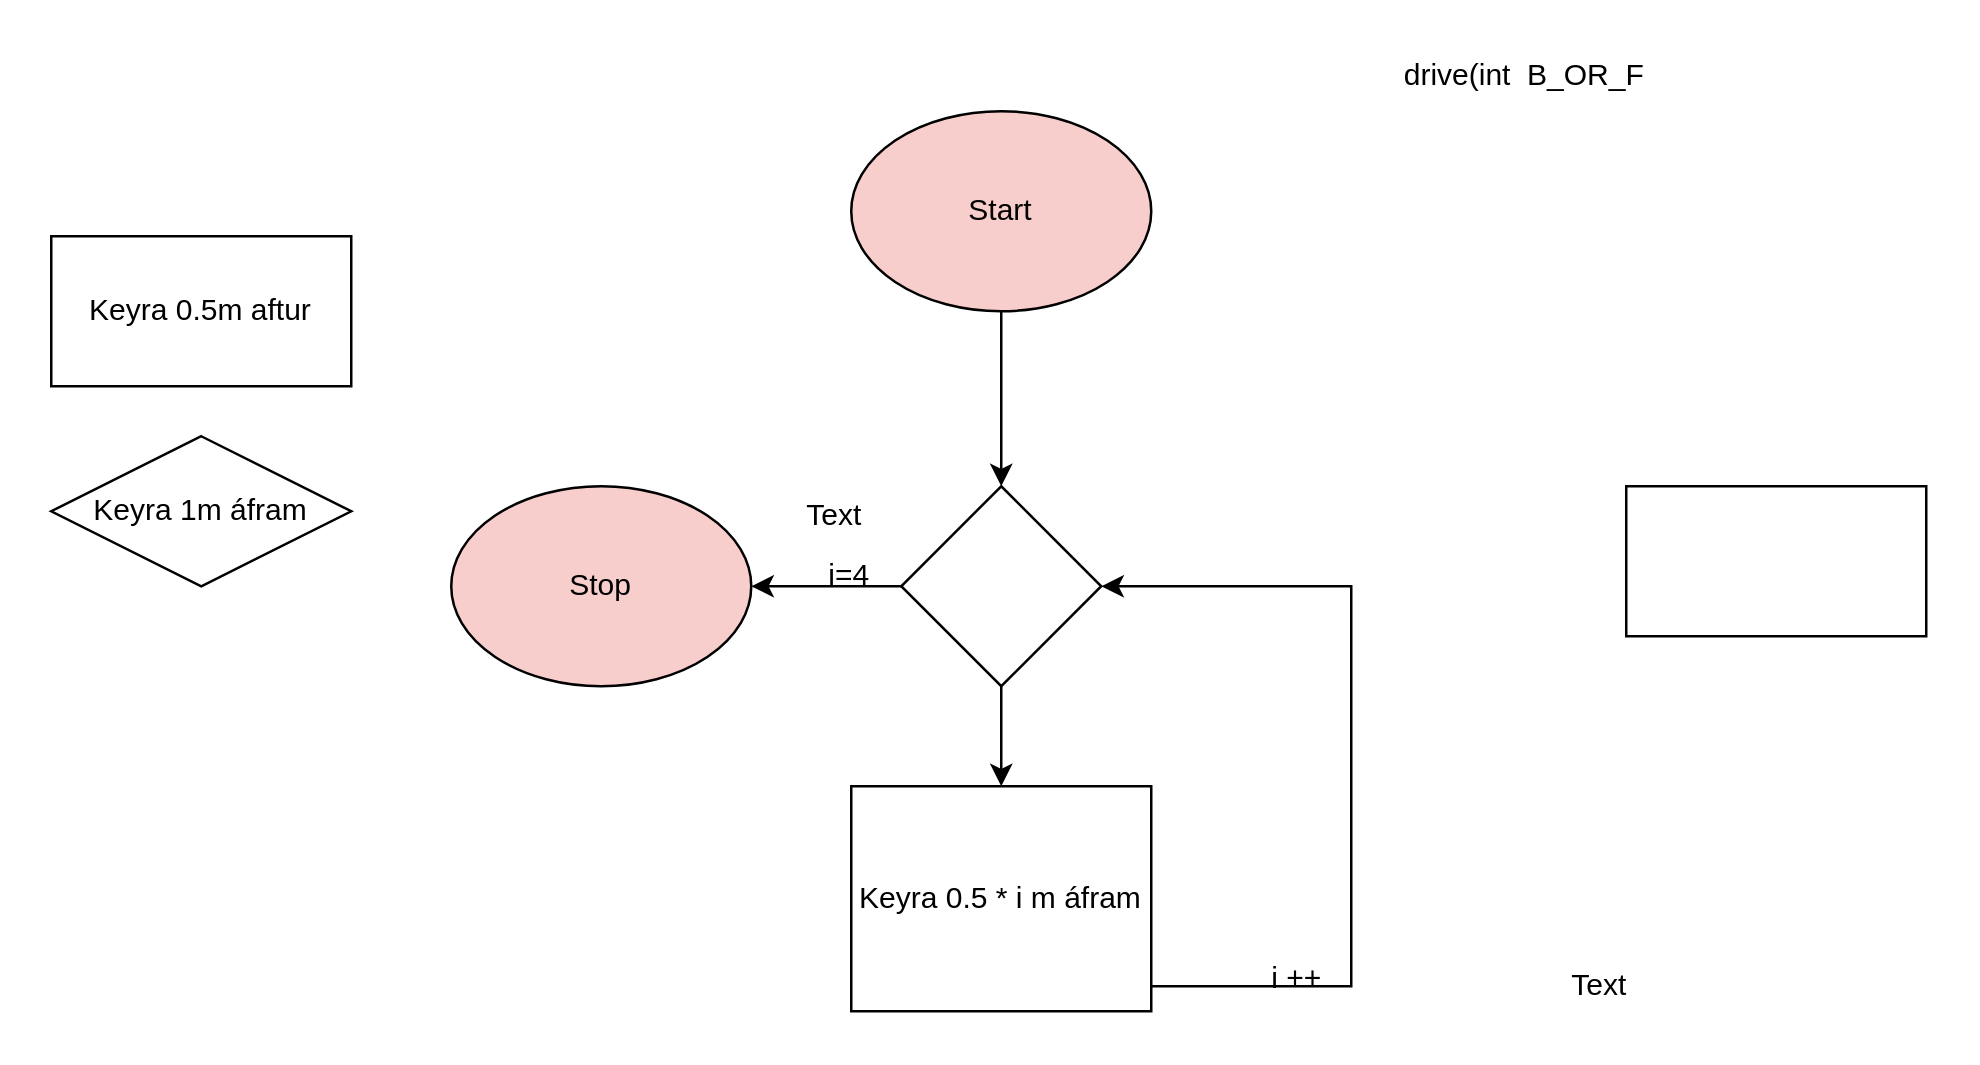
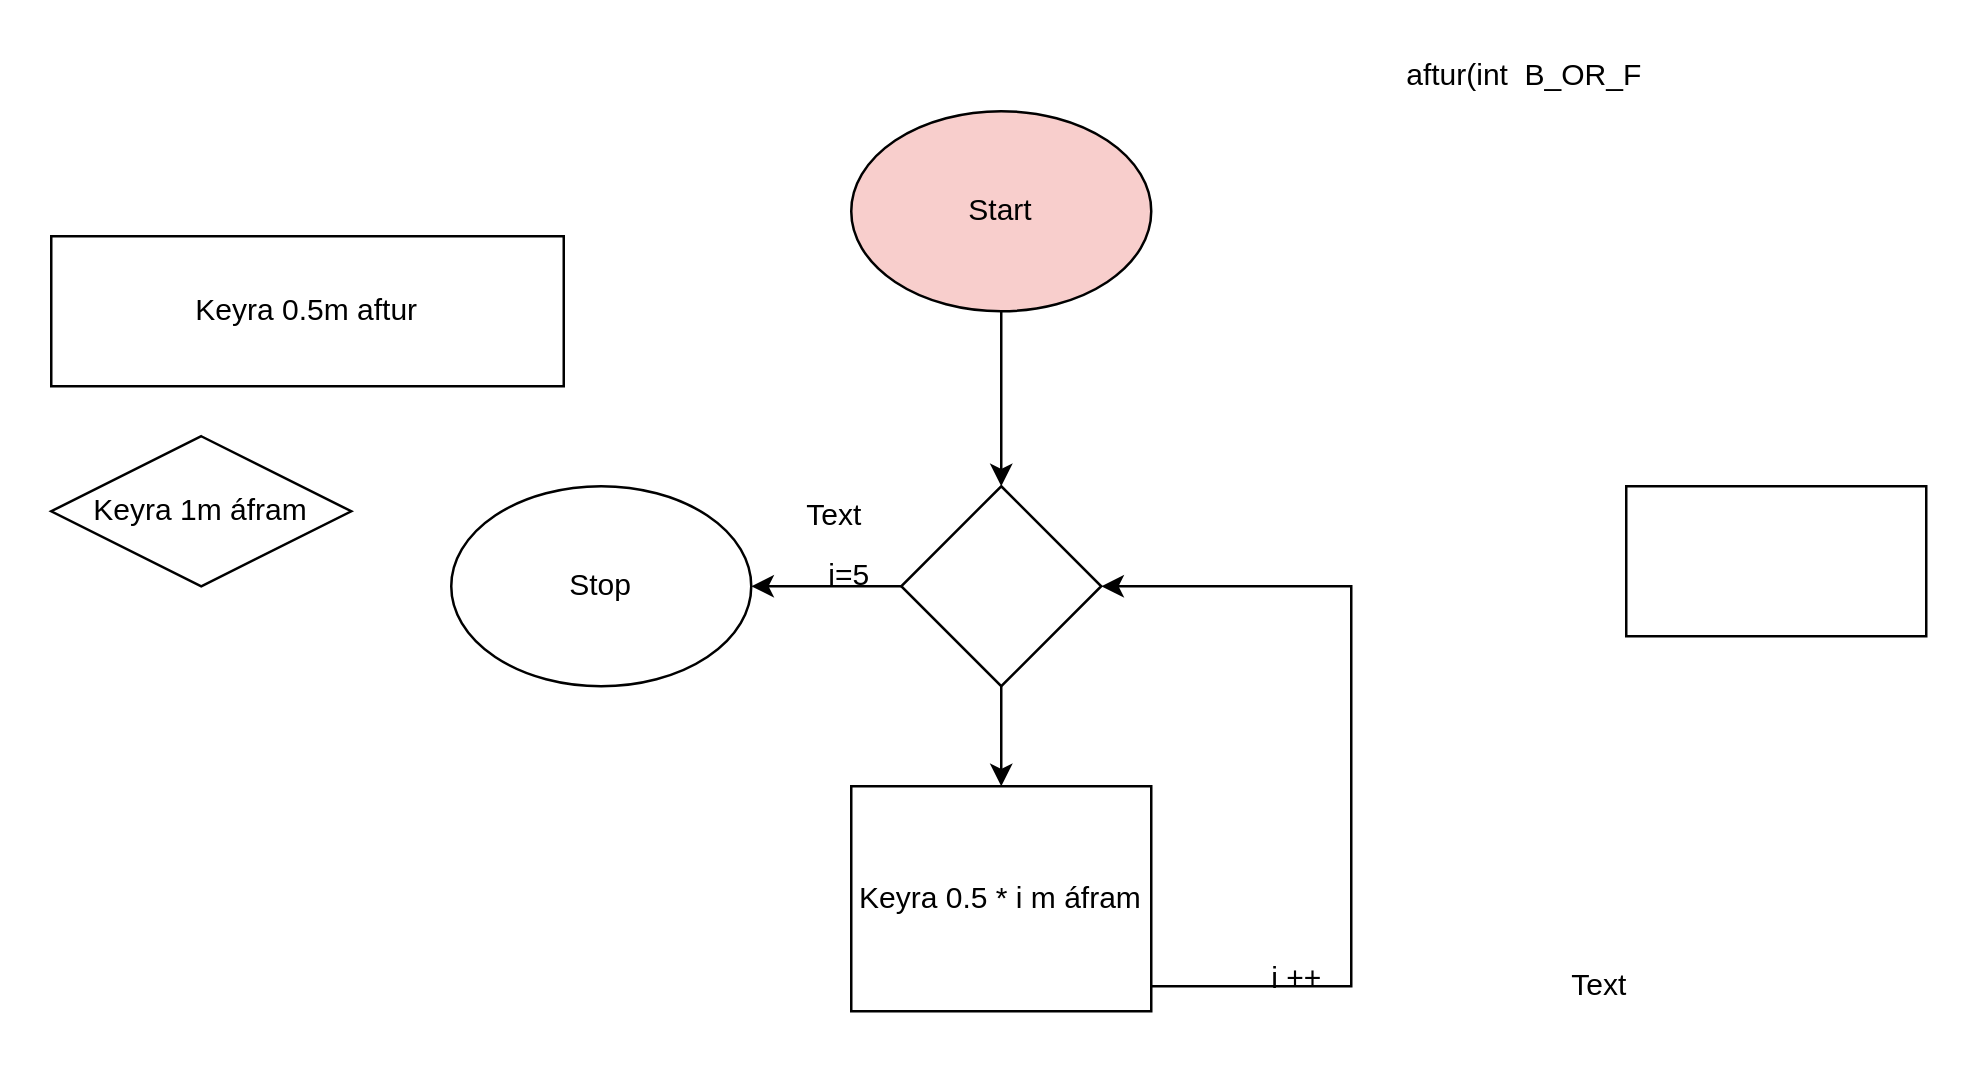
(1525, 76) -> (1525, 76)
(201, 311) -> (308, 311)
(850, 576) -> (850, 576)
(601, 586) -> (601, 586)
